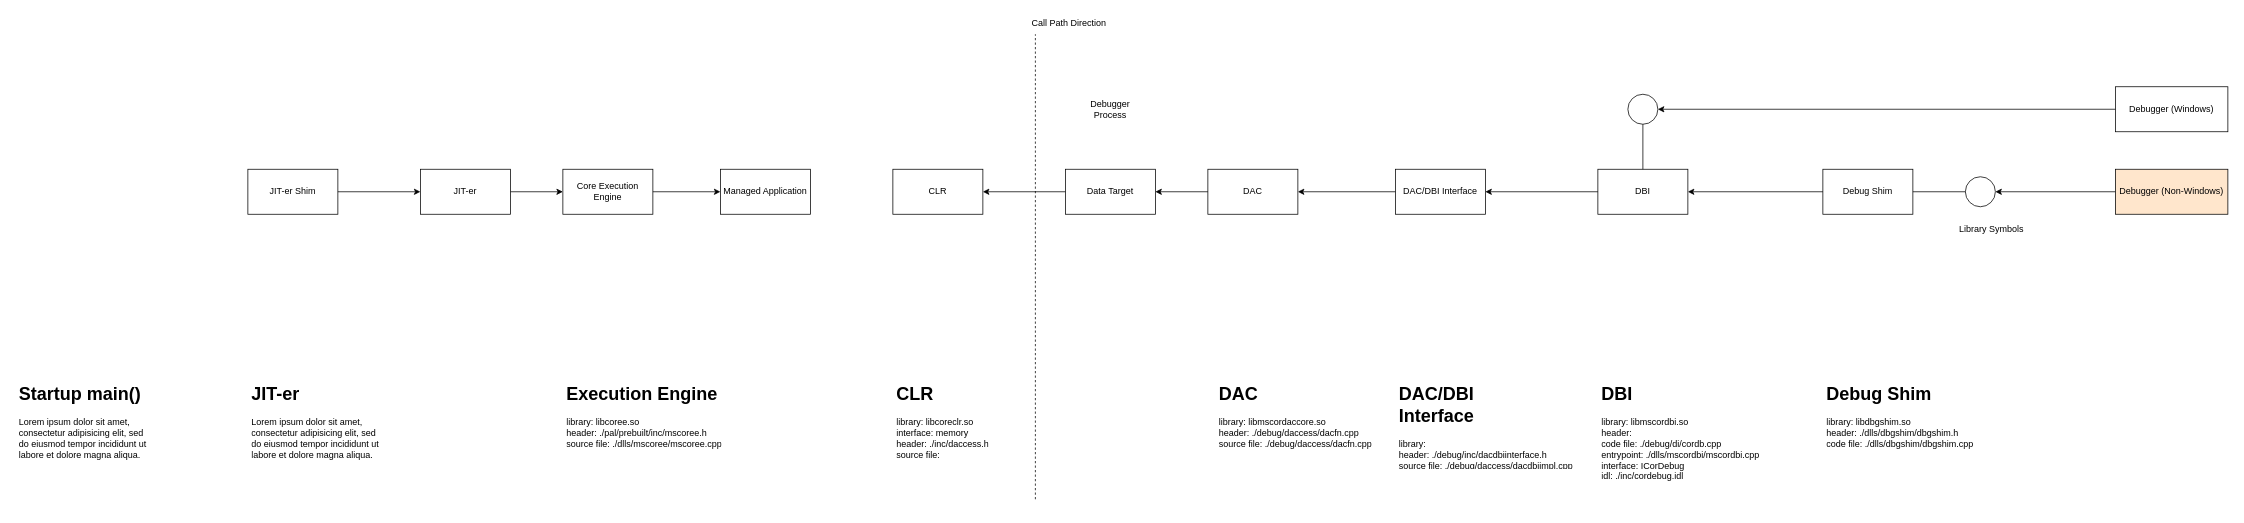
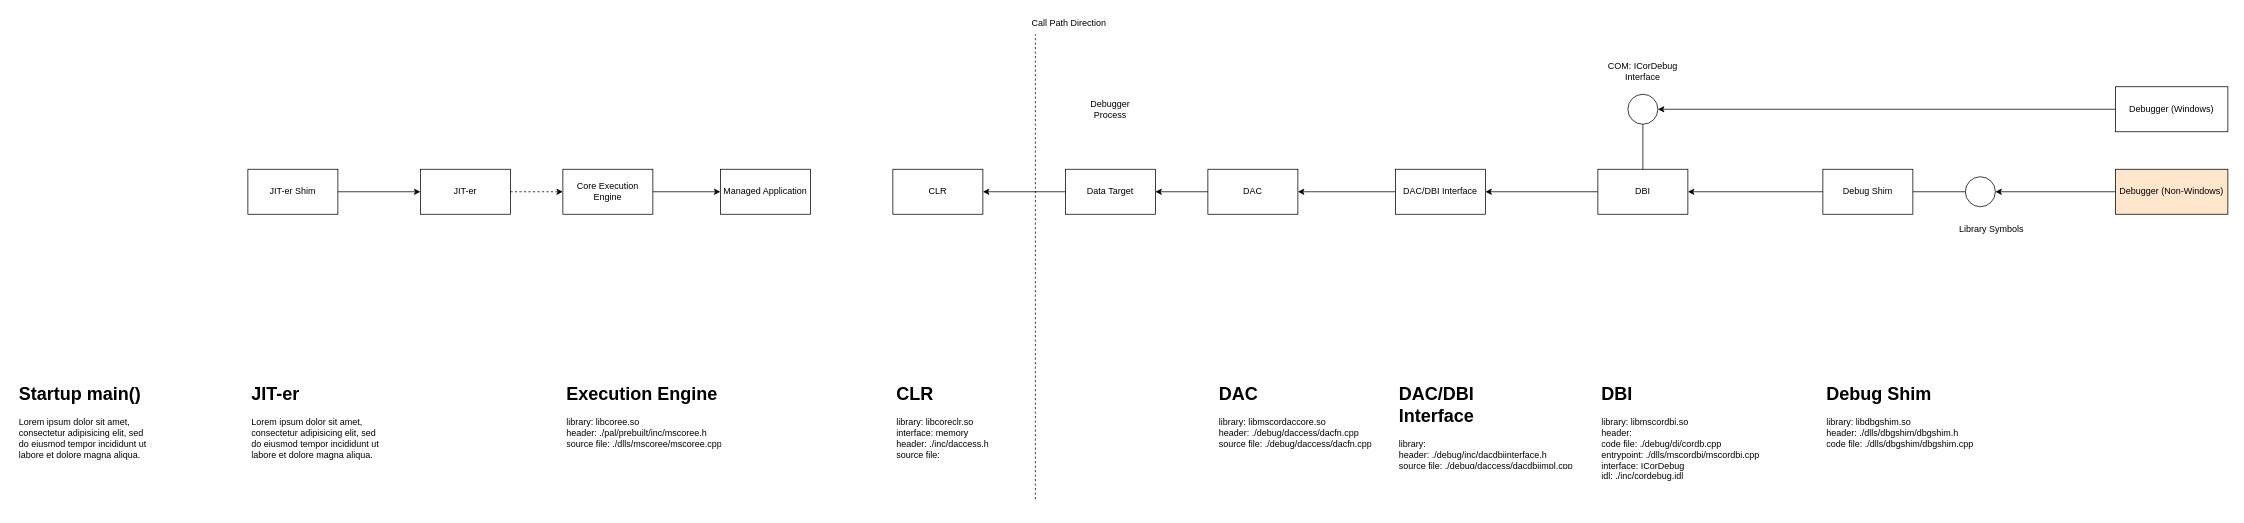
none -> (1643, 72)
(534, 192) -> (534, 192)
